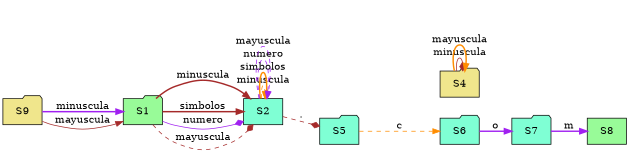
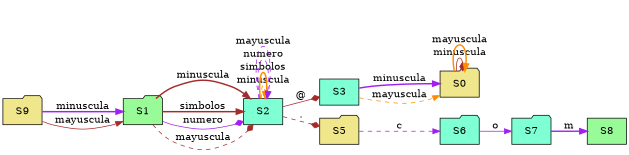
(460, 84) -> (460, 84)
none -> (339, 92)
(339, 131) -> (339, 131)
(396, 131) -> (396, 131)
(492, 131) -> (492, 131)
